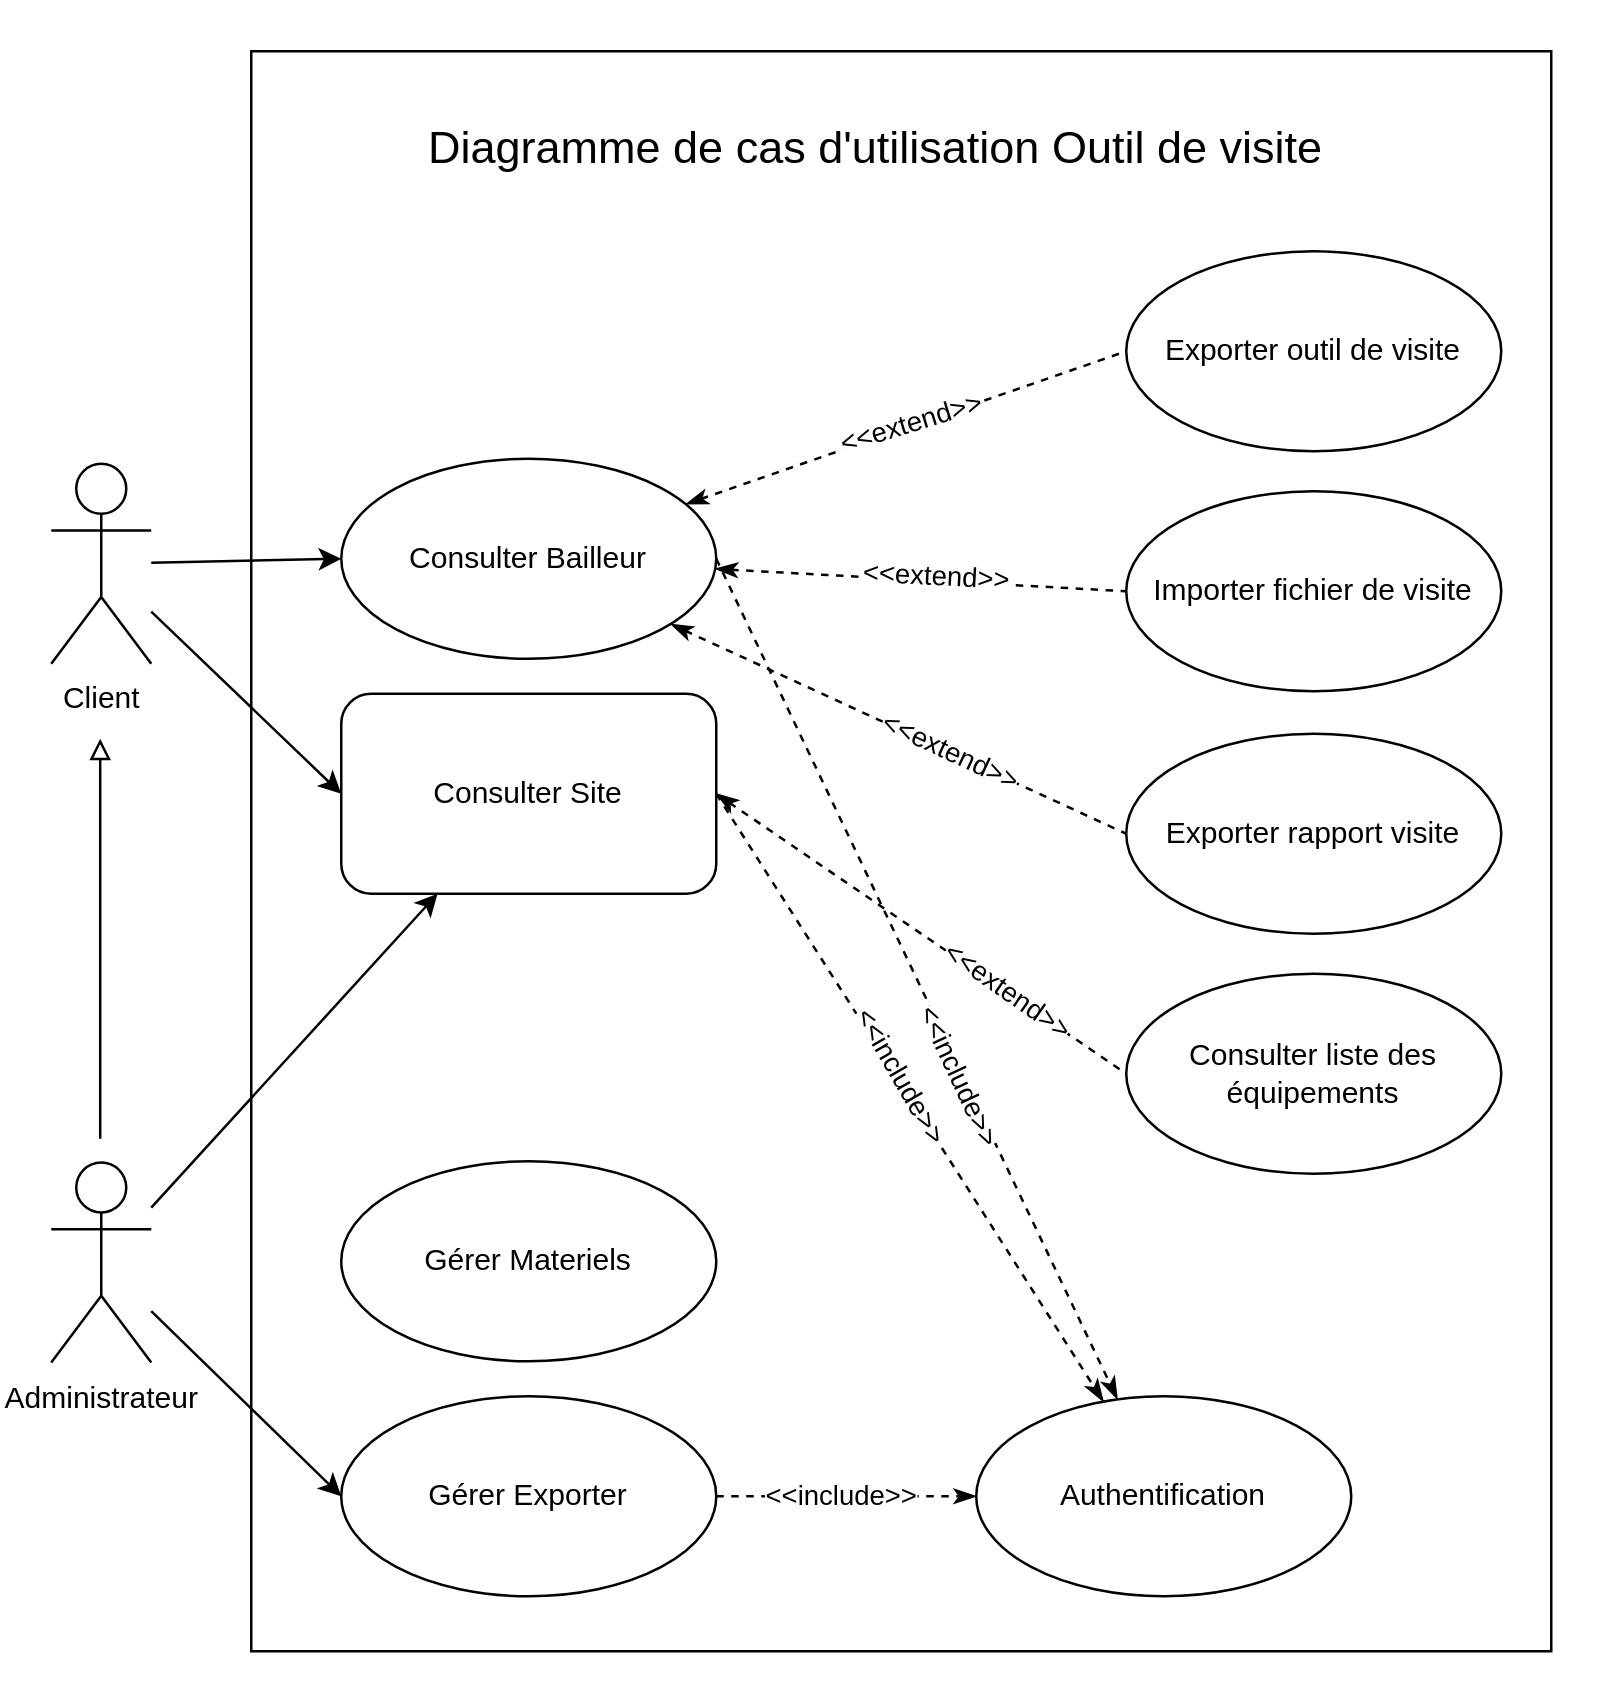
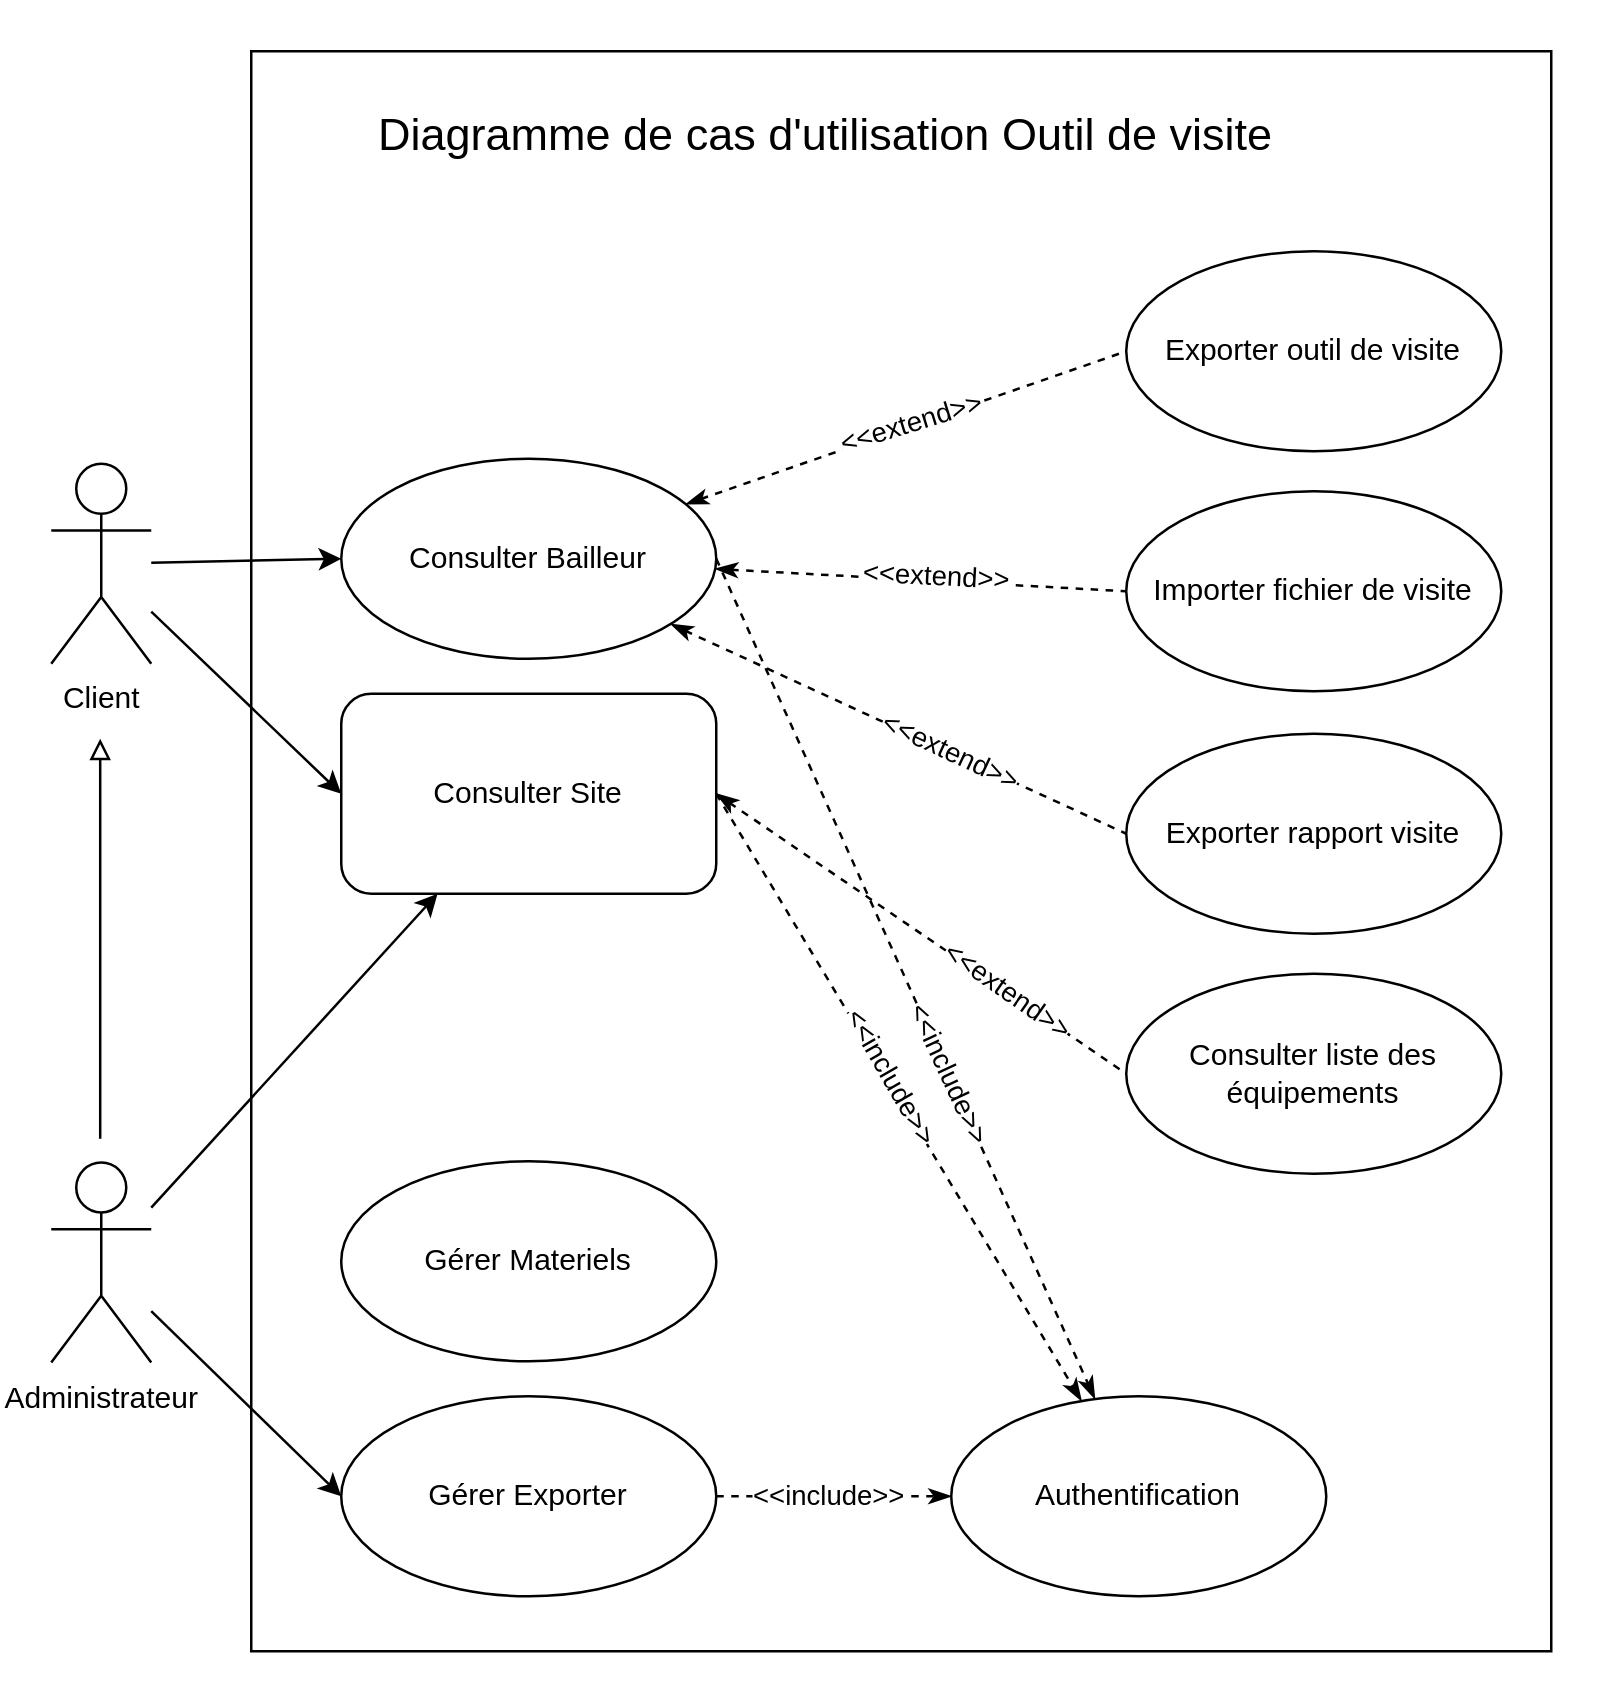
(876, 149) -> (826, 136)
(1164, 1496) -> (1139, 1496)
